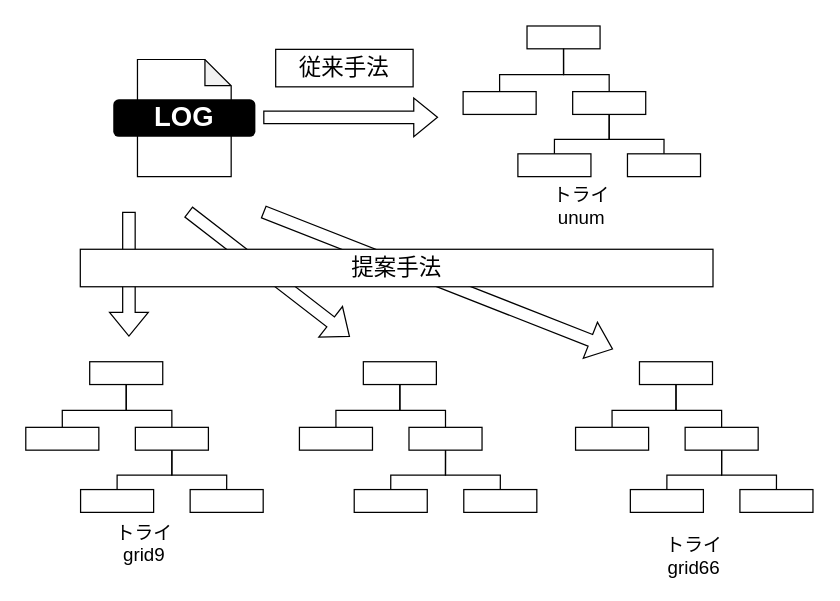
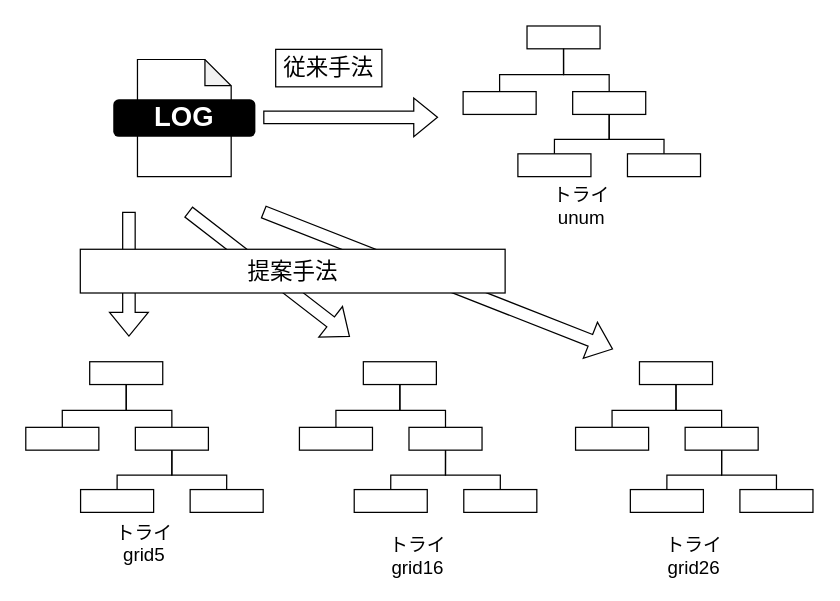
(344, 68) -> (329, 68)
(397, 268) -> (293, 271)
(144, 543) -> (144, 543)
none -> (418, 556)
(694, 556) -> (694, 556)
